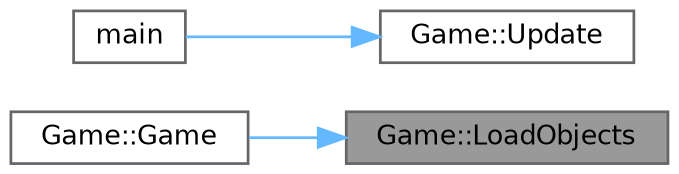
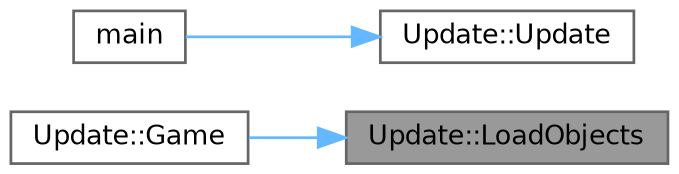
(507, 37) -> (507, 37)
(130, 138) -> (130, 138)
(507, 138) -> (507, 138)
